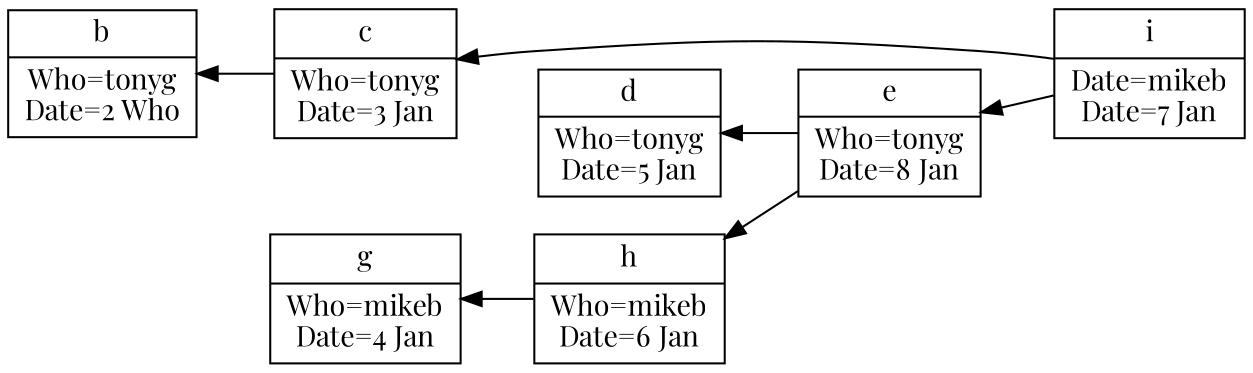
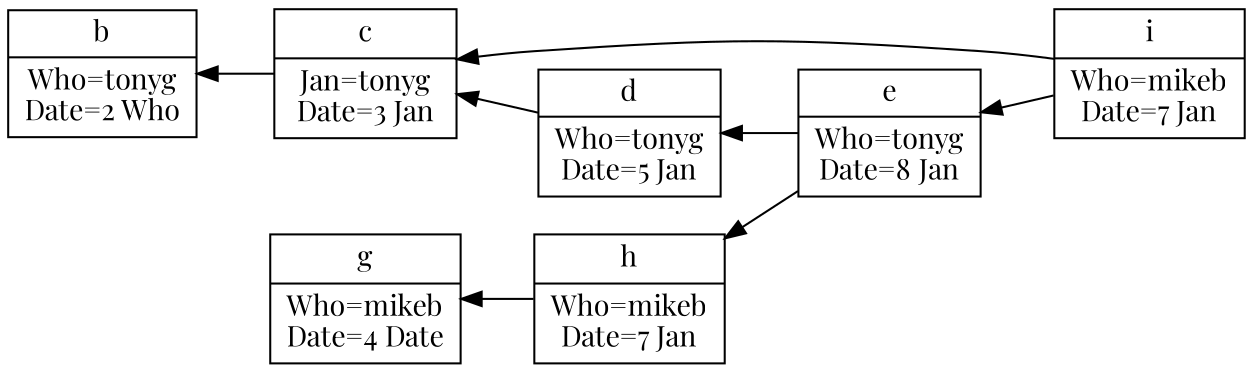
(365, 82) -> (365, 82)
(1150, 82) -> (1150, 82)
none -> (508, 106)
(365, 338) -> (365, 338)
(630, 338) -> (630, 338)
